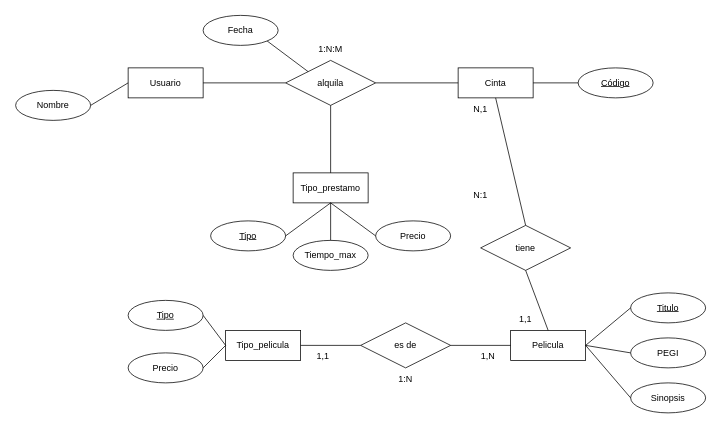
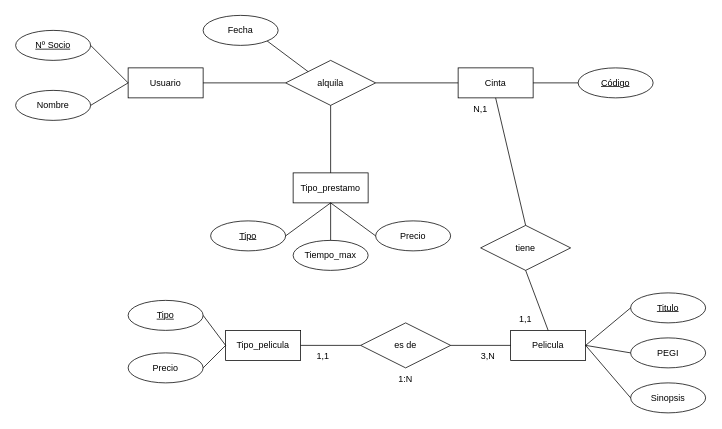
none -> (53, 45)
(330, 49) -> none
none -> (107, 62)
(480, 195) -> none
(488, 357) -> (488, 357)
